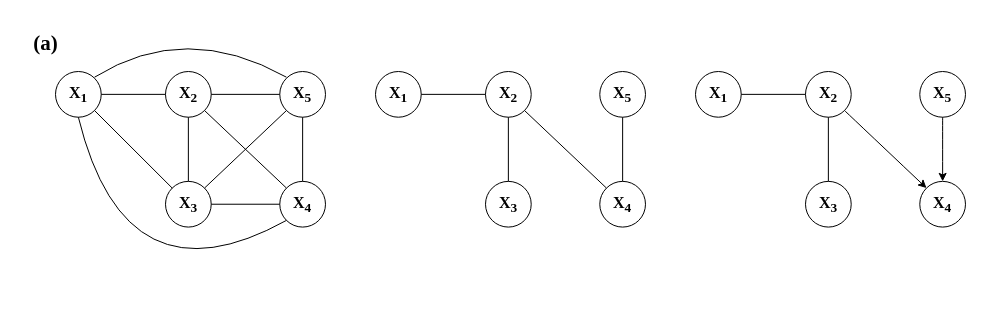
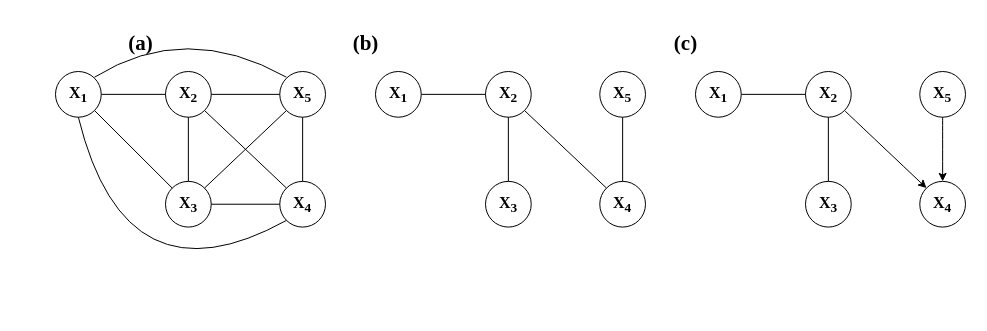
(46, 44) -> (141, 44)
none -> (366, 44)
none -> (686, 44)
